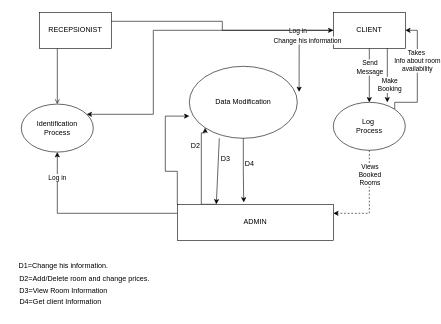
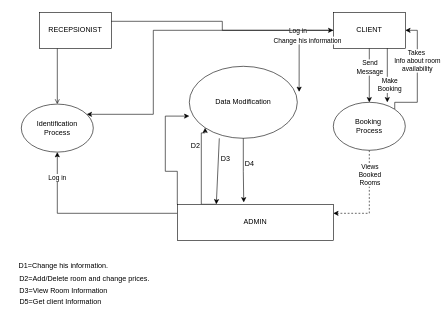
(369, 126) -> (369, 126)
(61, 302) -> (61, 302)
